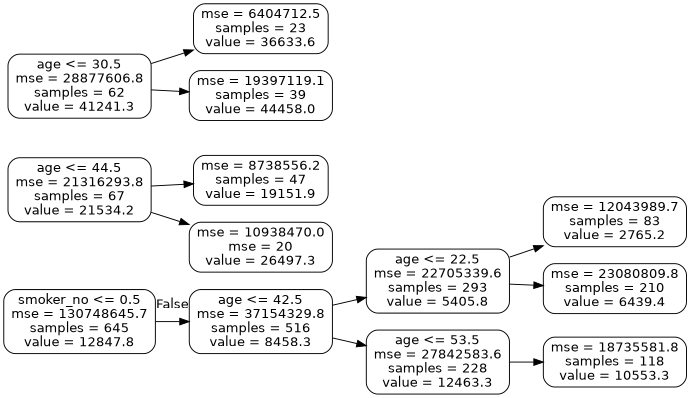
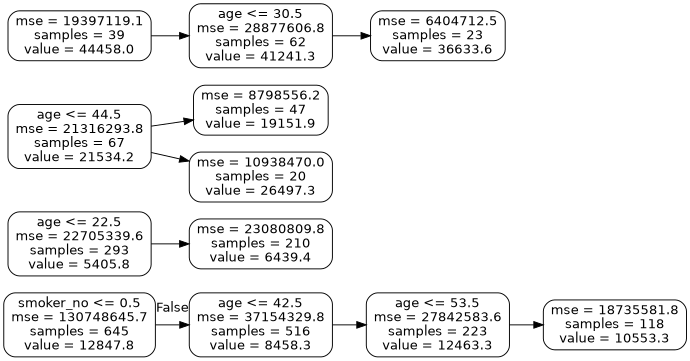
(165, 91) -> (165, 36)
(261, 180) -> (261, 110)
(615, 222) -> none
(261, 247) -> (261, 177)
(345, 302) -> none
(438, 362) -> (438, 325)
